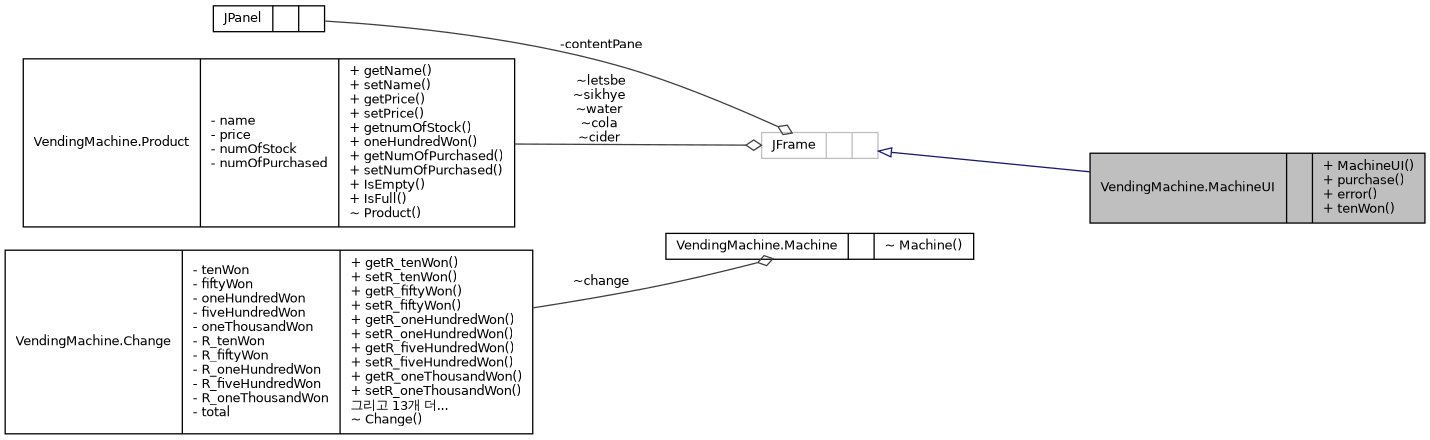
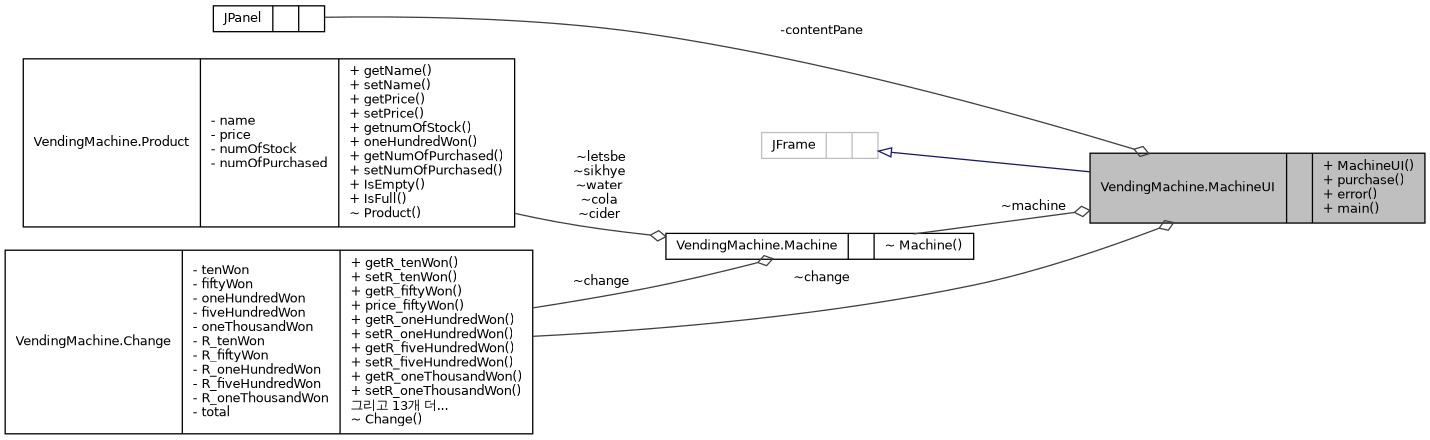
(557, 51) -> (735, 49)
(630, 145) -> (582, 226)
(1359, 209) -> (1351, 209)
none -> (994, 223)
(406, 306) -> (407, 306)
none -> (851, 307)
